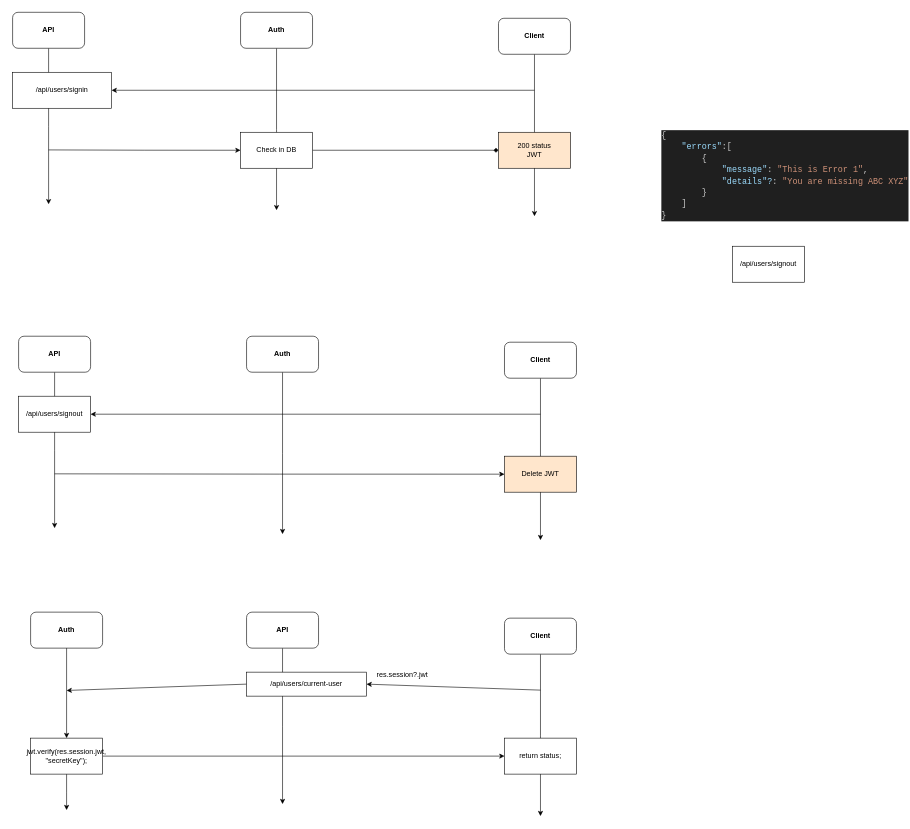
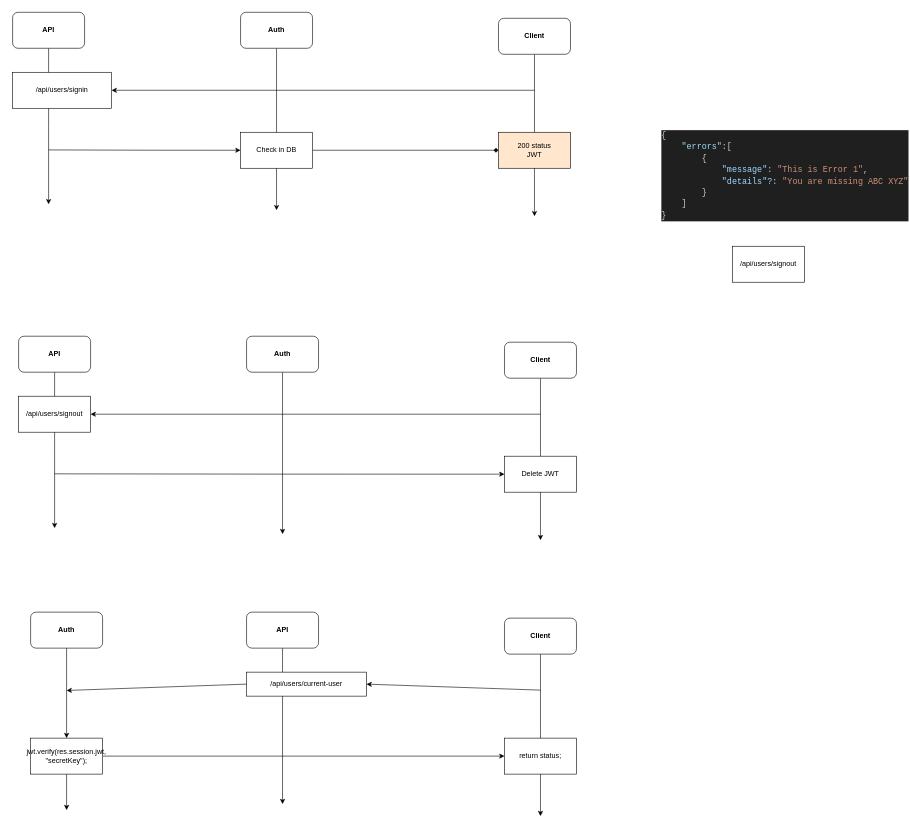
(540, 474) -> (540, 474)
(402, 675) -> none
